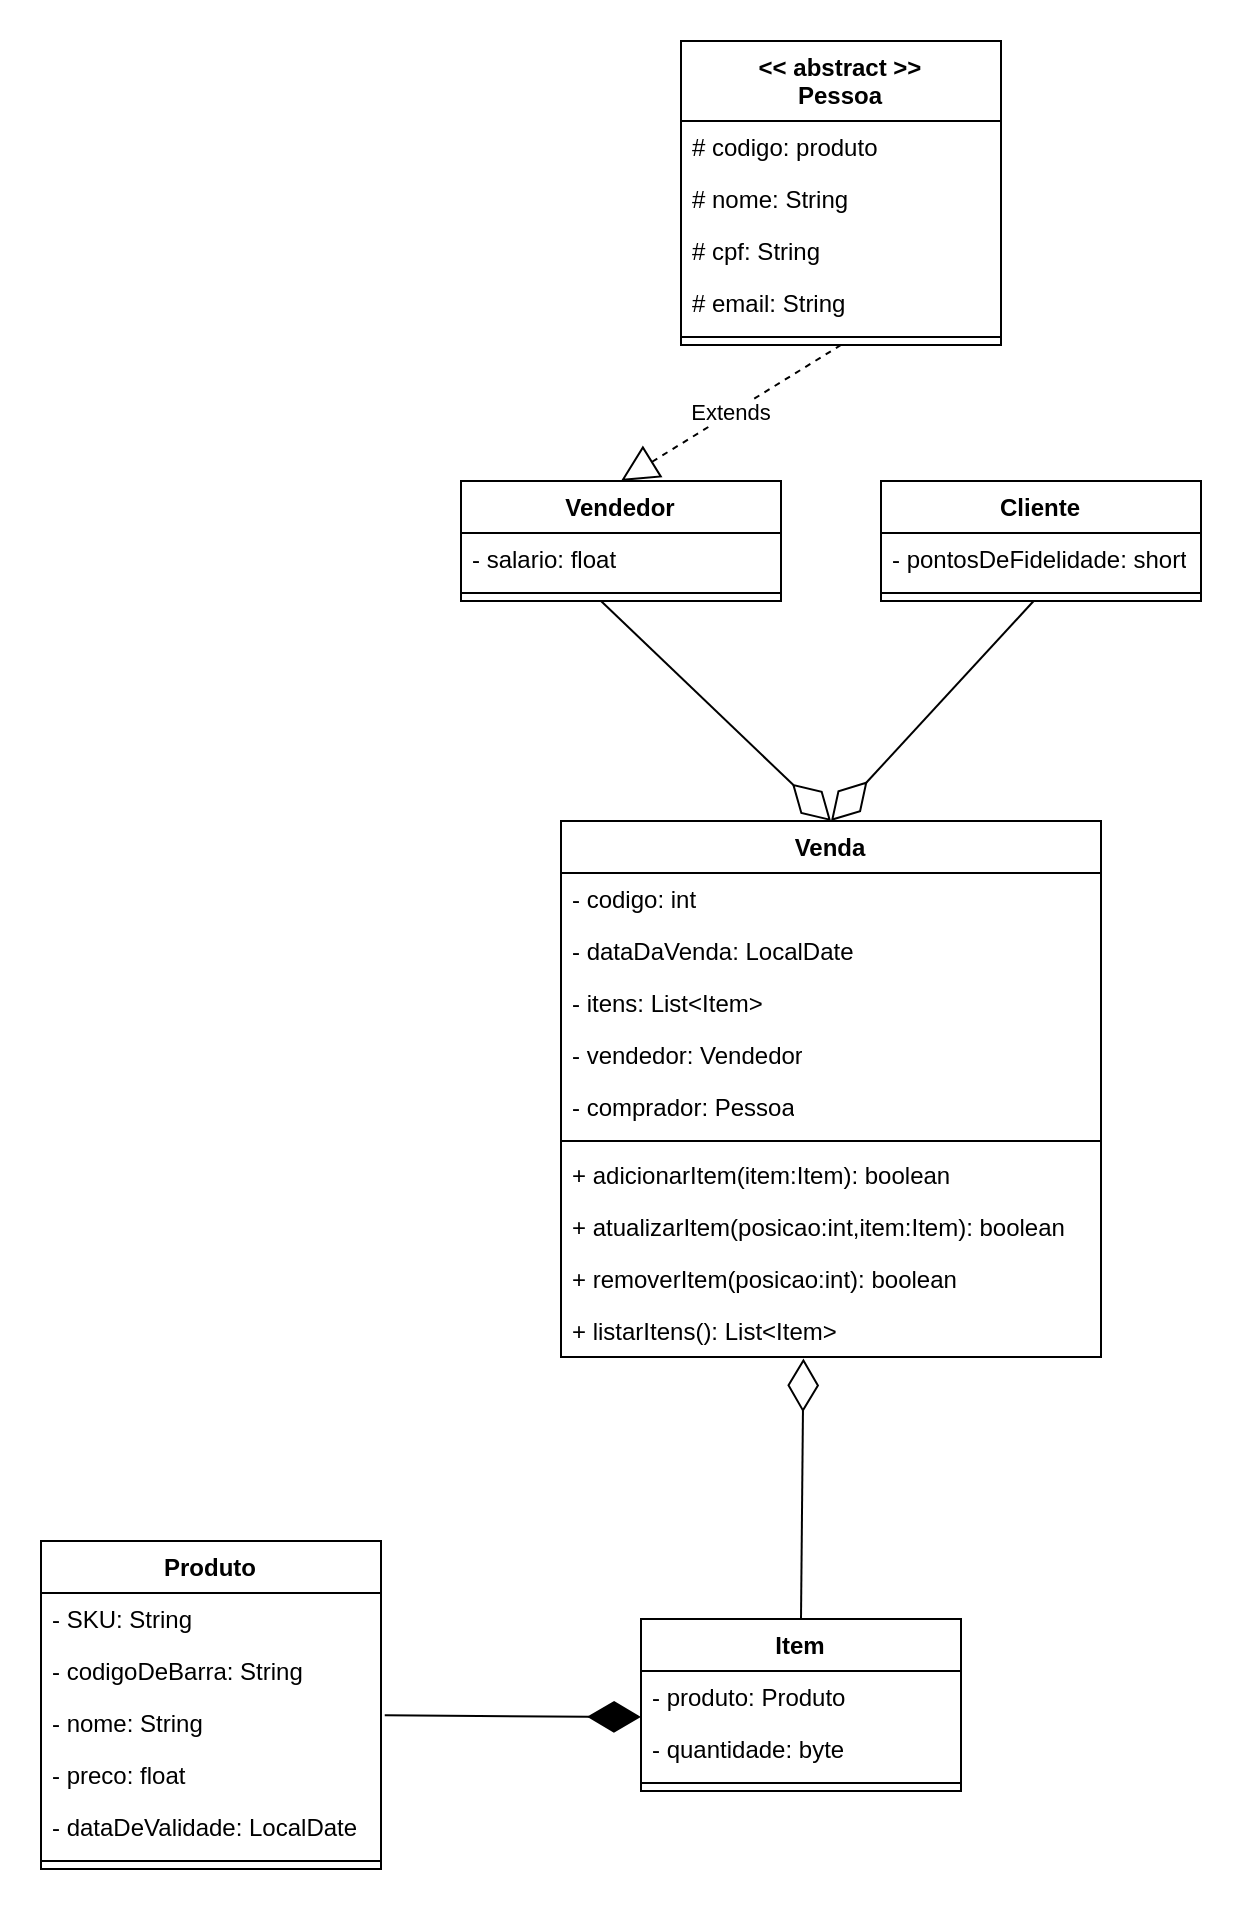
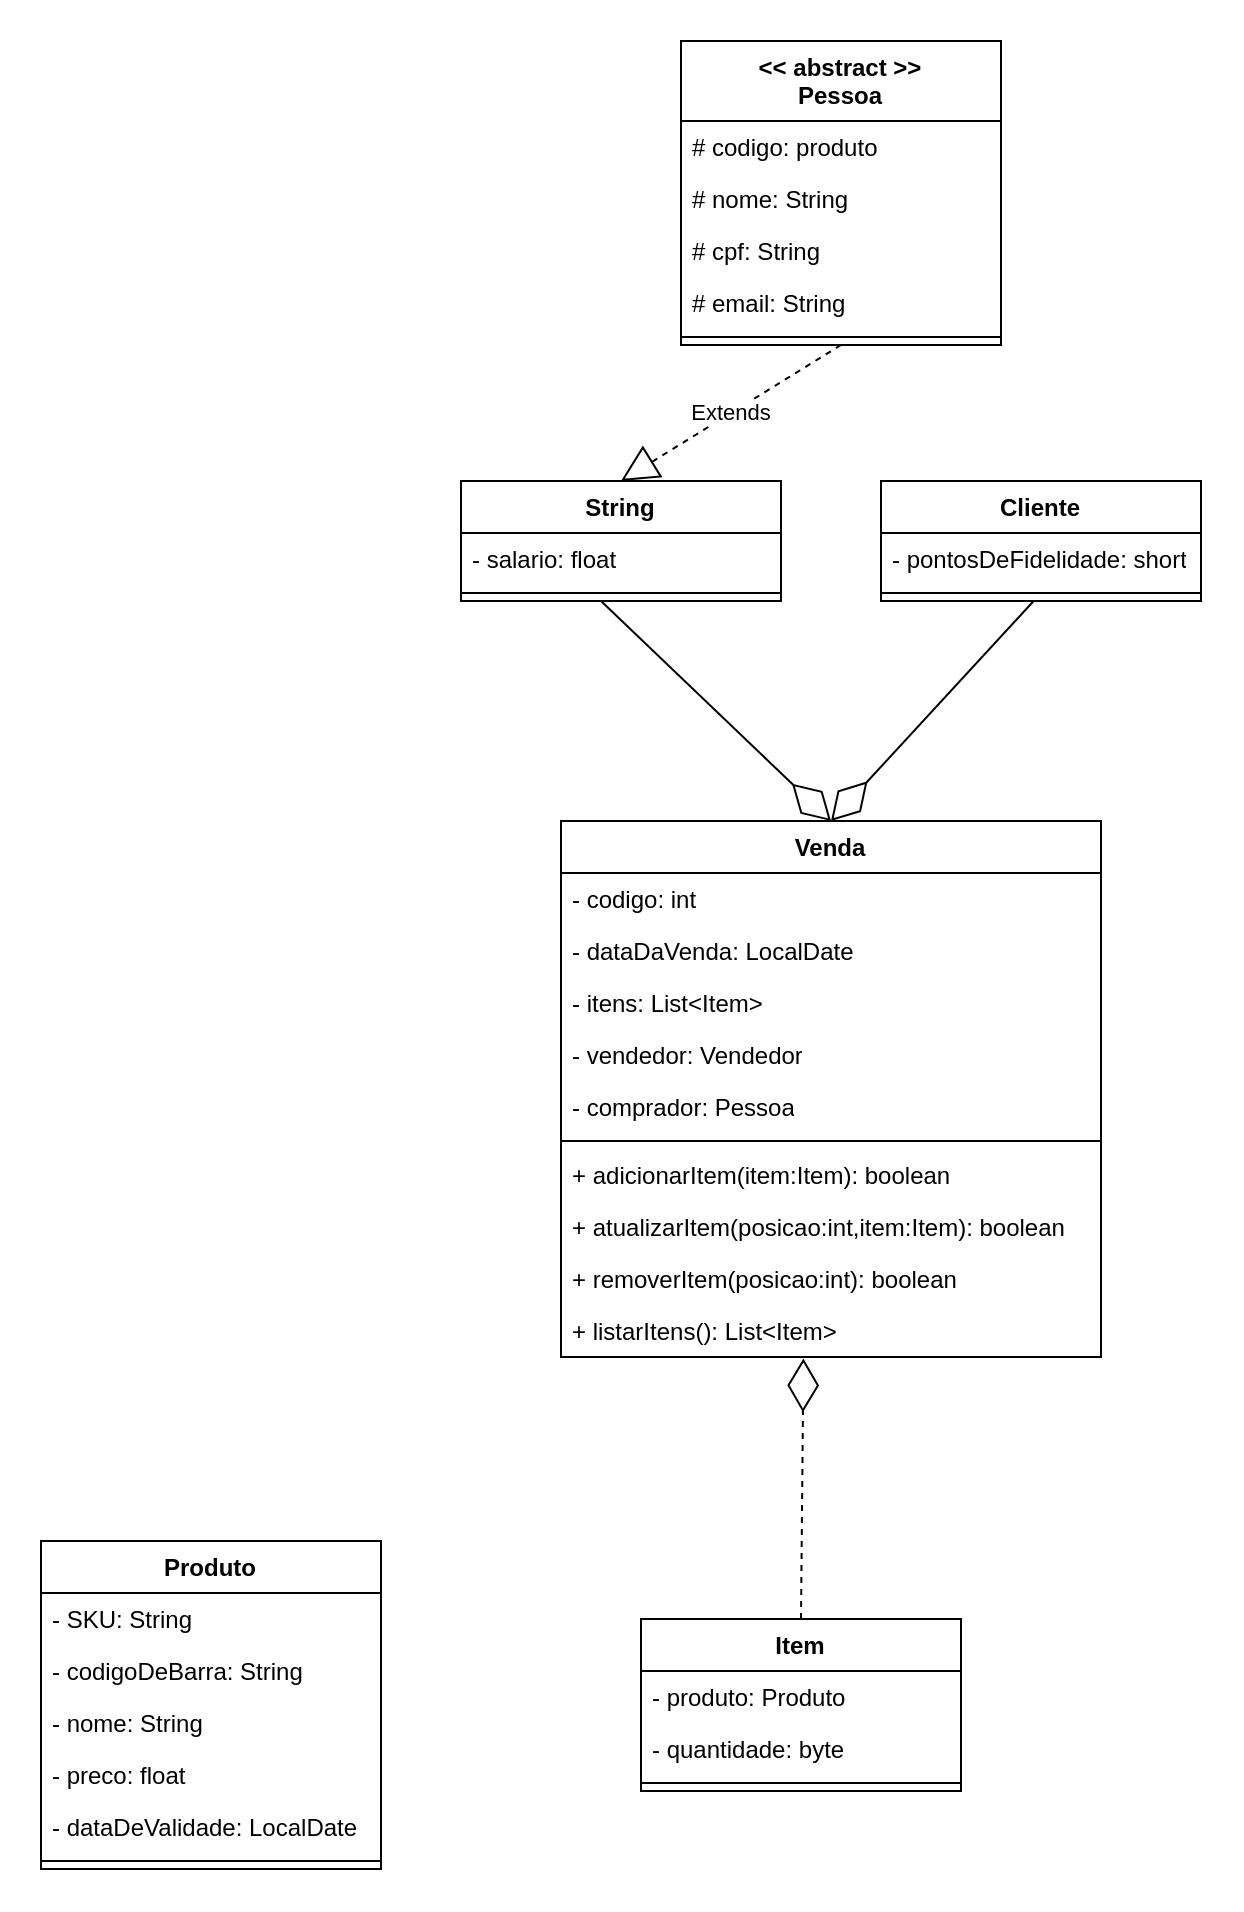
(621, 509) -> (621, 509)
(802, 1514) -> (802, 1514)
(487, 1716) -> none
